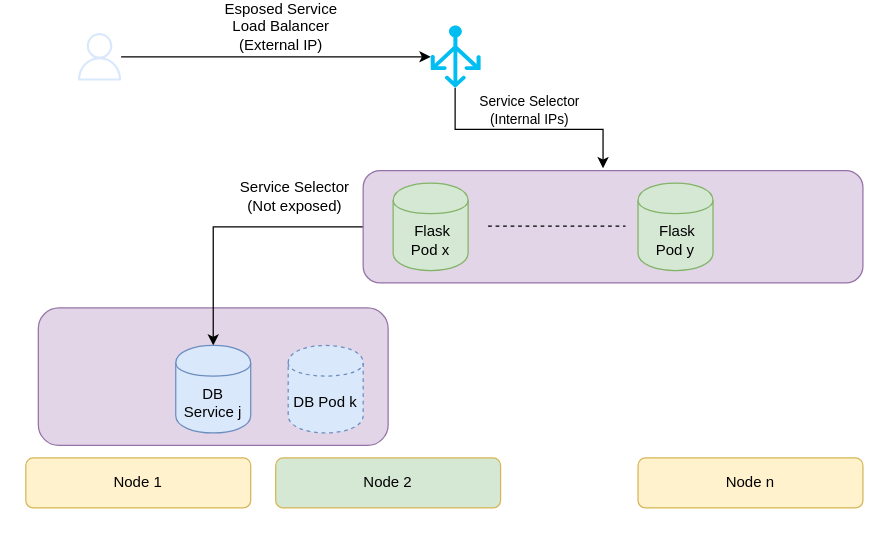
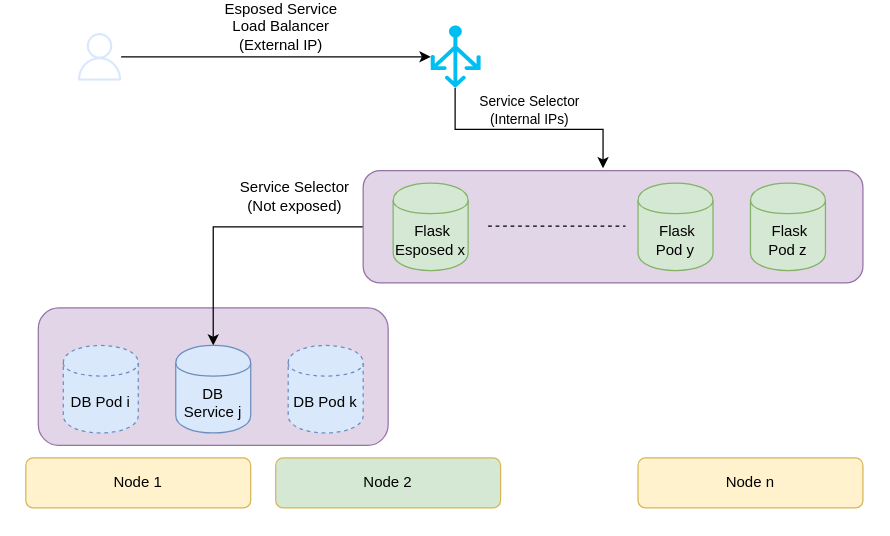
none -> (788, 227)
(431, 241) -> (431, 241)
none -> (101, 389)
